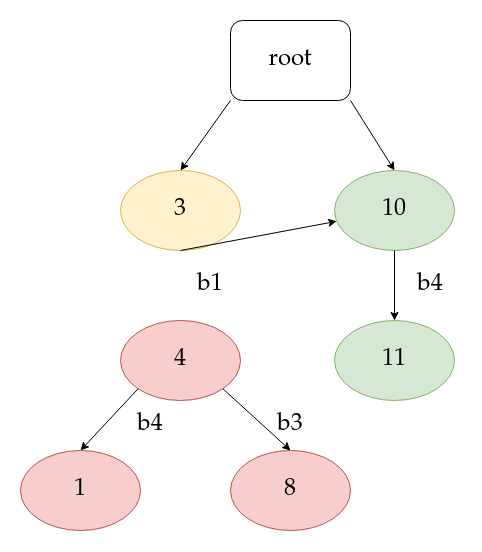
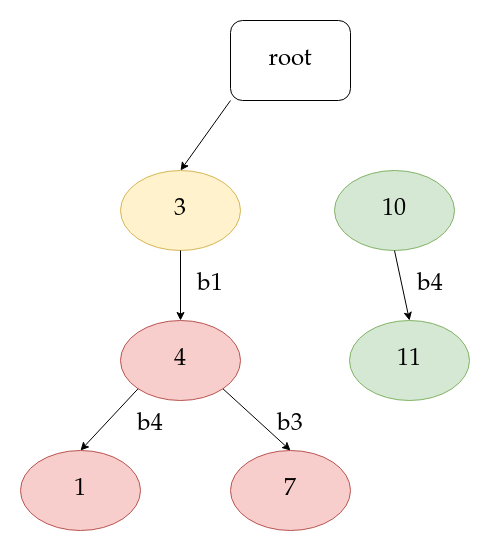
(371, 133) -> none
(255, 236) -> (181, 282)
(395, 361) -> (410, 361)
(291, 491) -> (291, 491)
